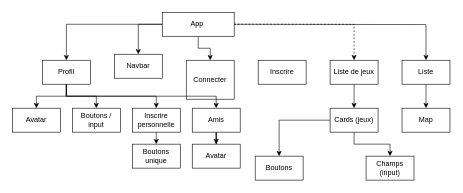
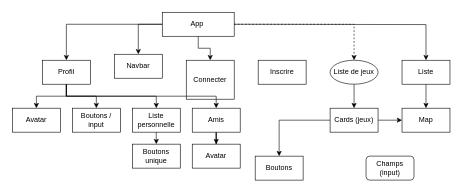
(354, 72) -> (354, 72)
(156, 120) -> (156, 120)
(390, 146) -> (396, 120)
(390, 168) -> (390, 168)
